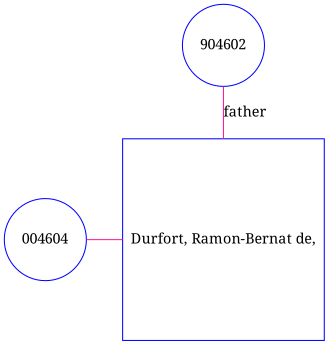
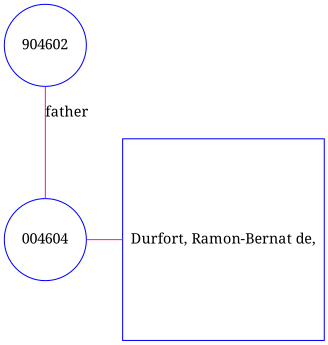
(223, 113) -> (45, 143)
